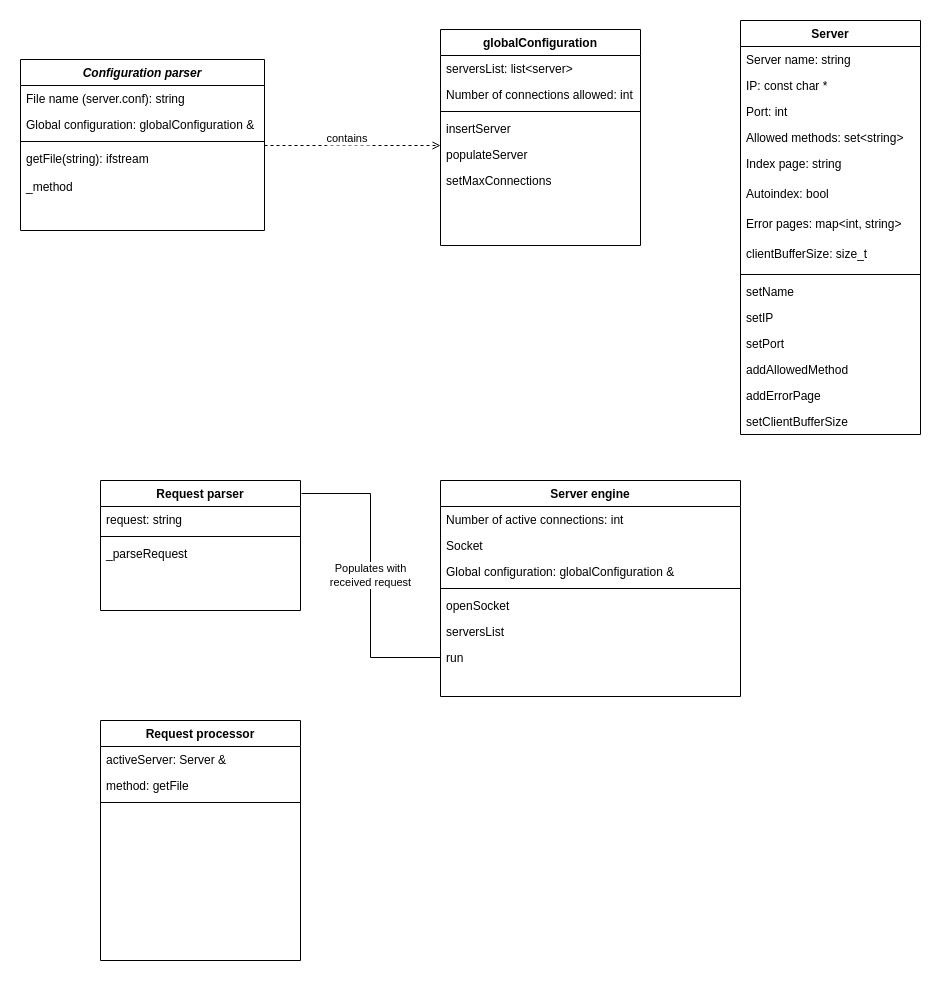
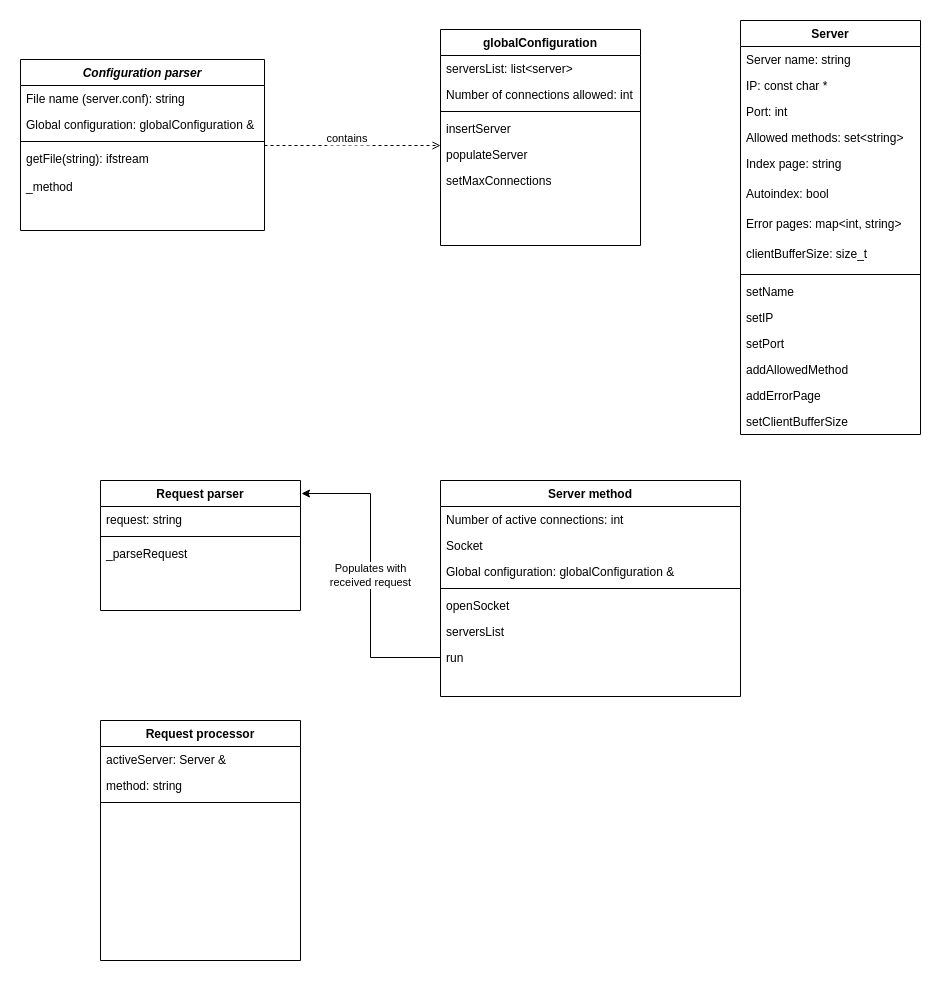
(307, 494) -> (310, 494)
(590, 494) -> (590, 494)
(150, 786) -> (148, 786)
